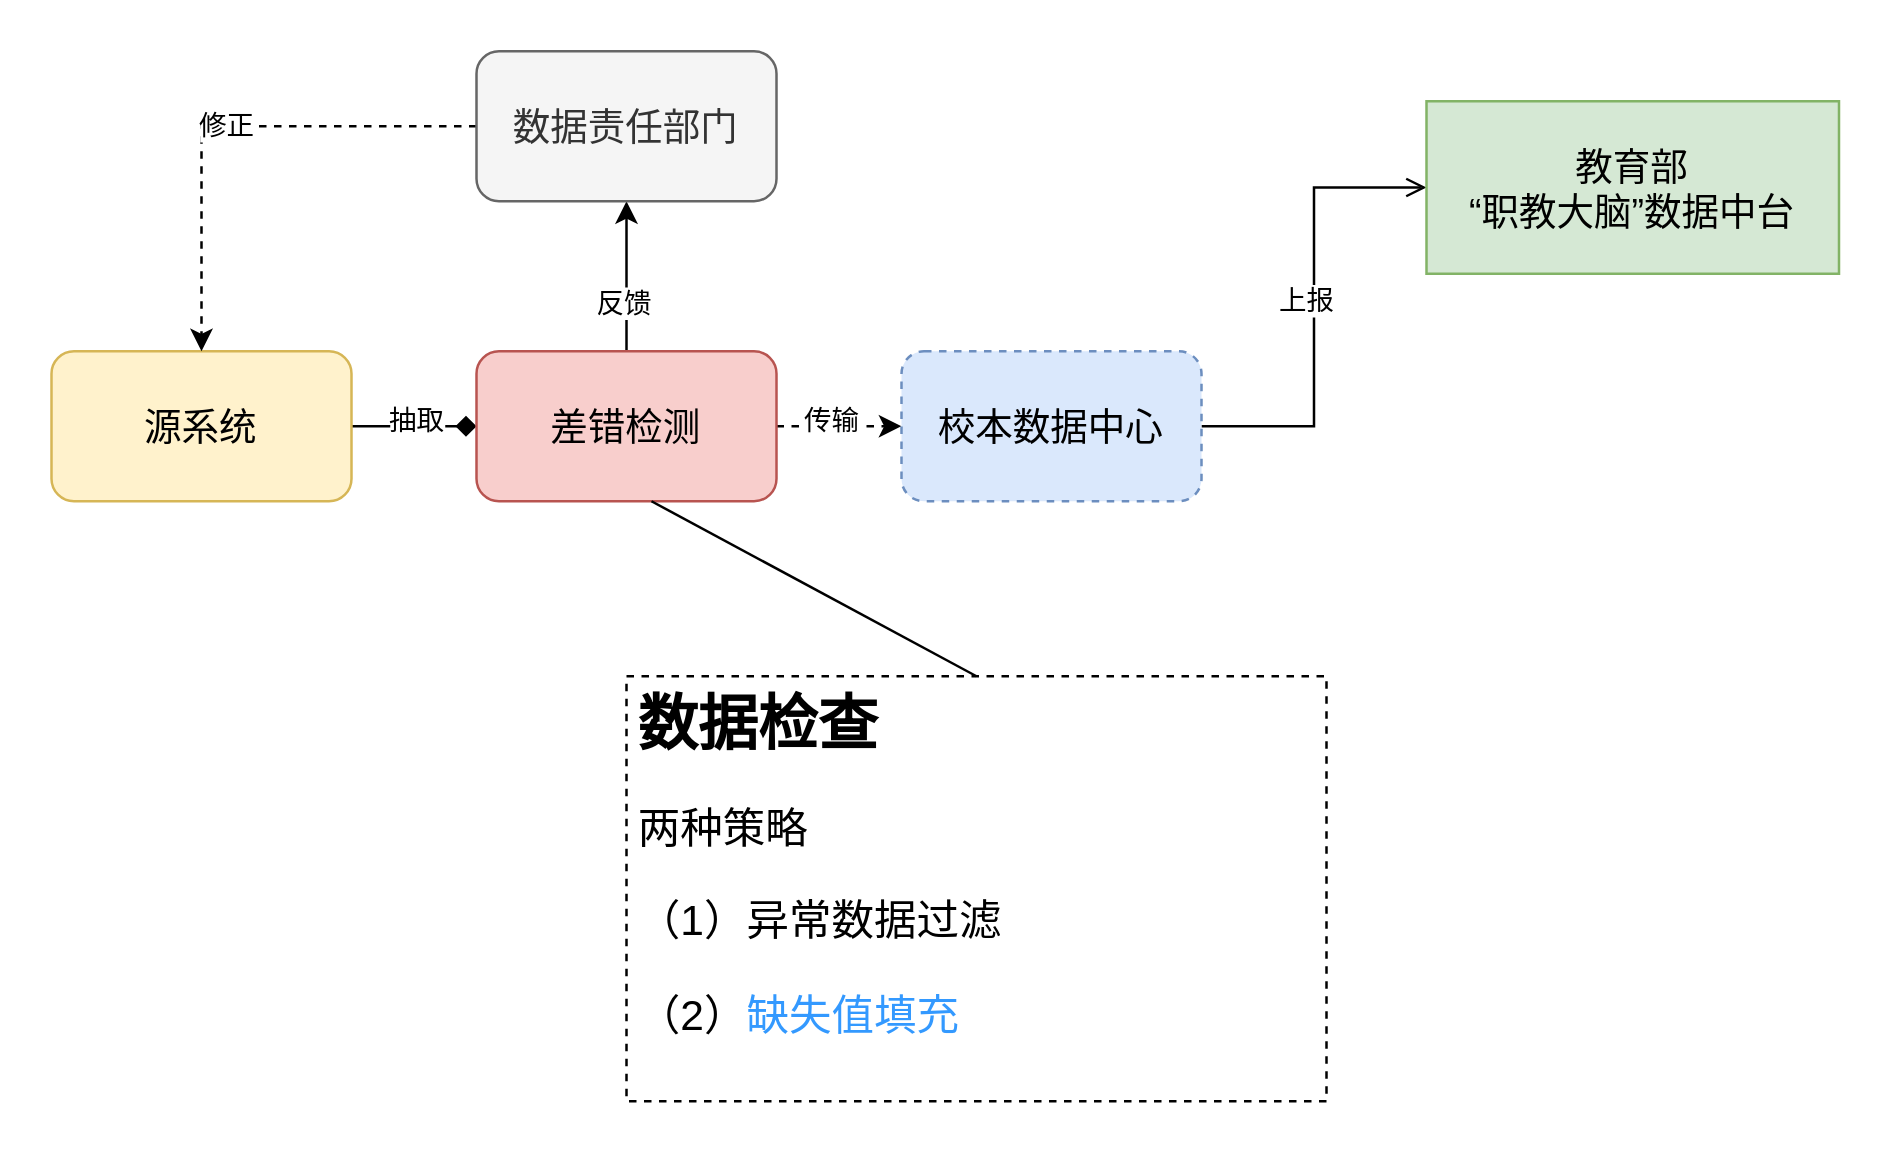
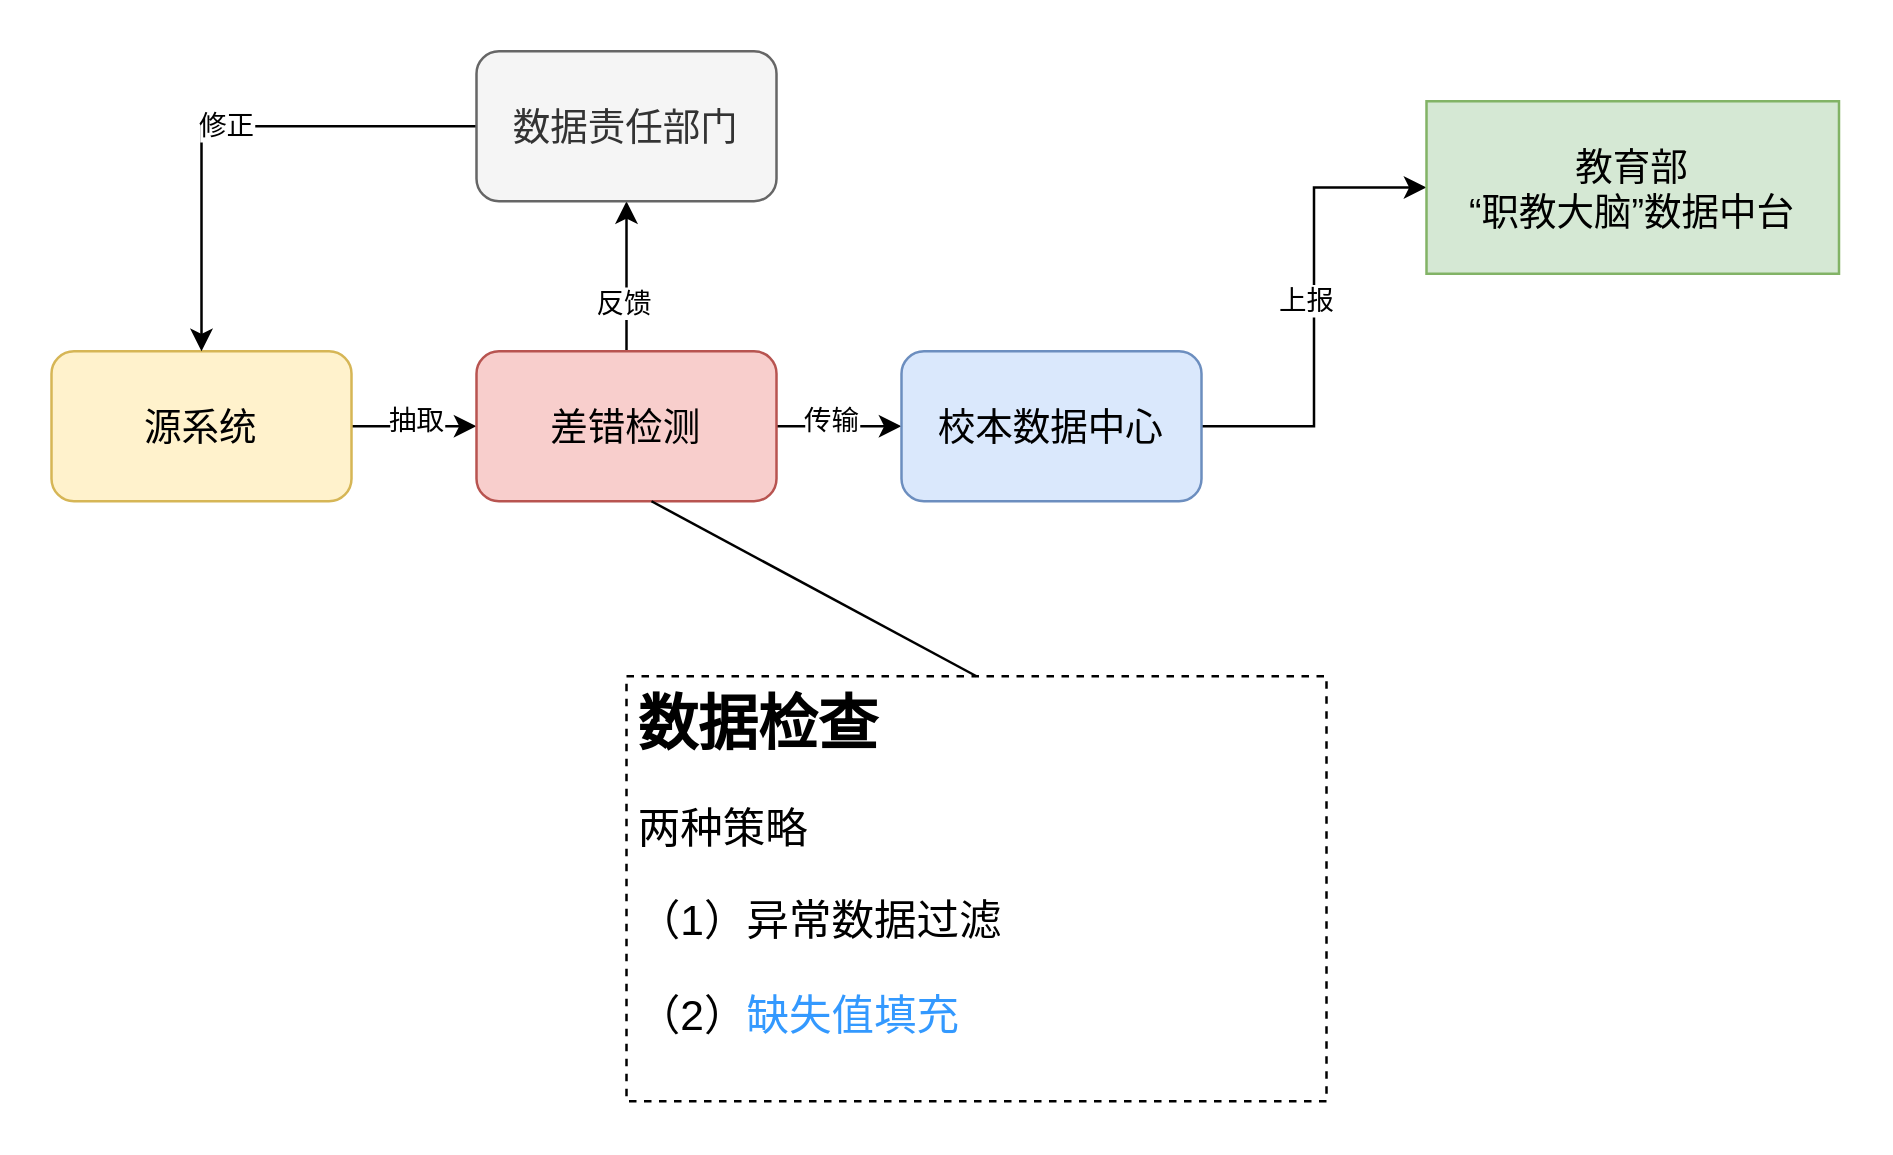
(362, 126) -> (362, 126)
(1412, 188) -> (1408, 188)
(456, 426) -> (457, 426)
(792, 426) -> (792, 426)
(1051, 426) -> (1051, 426)
